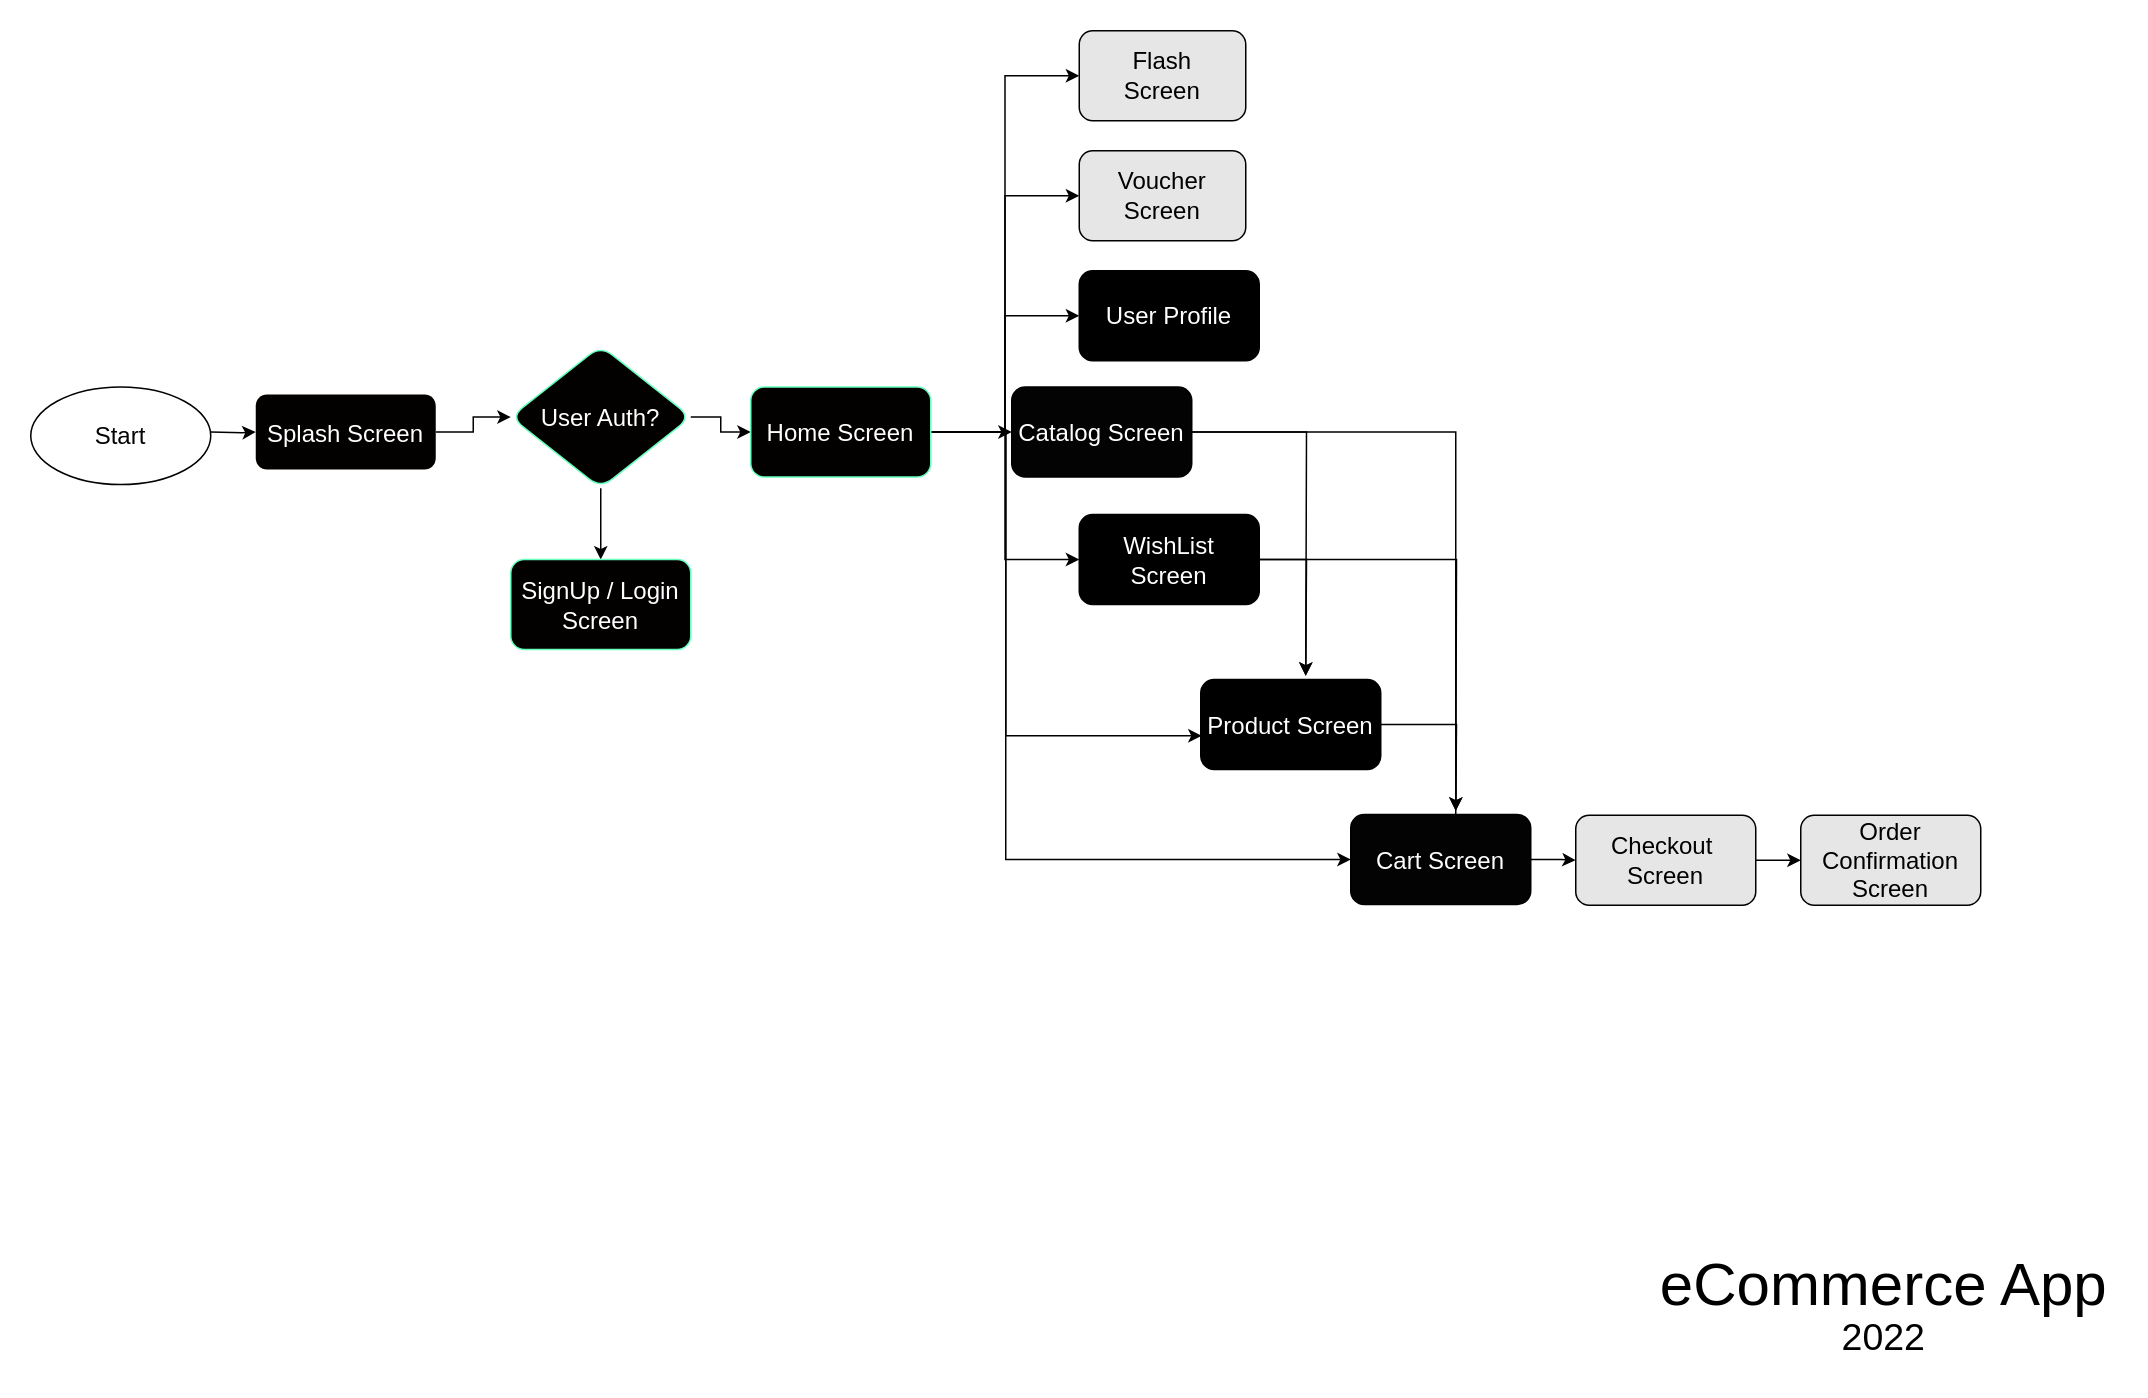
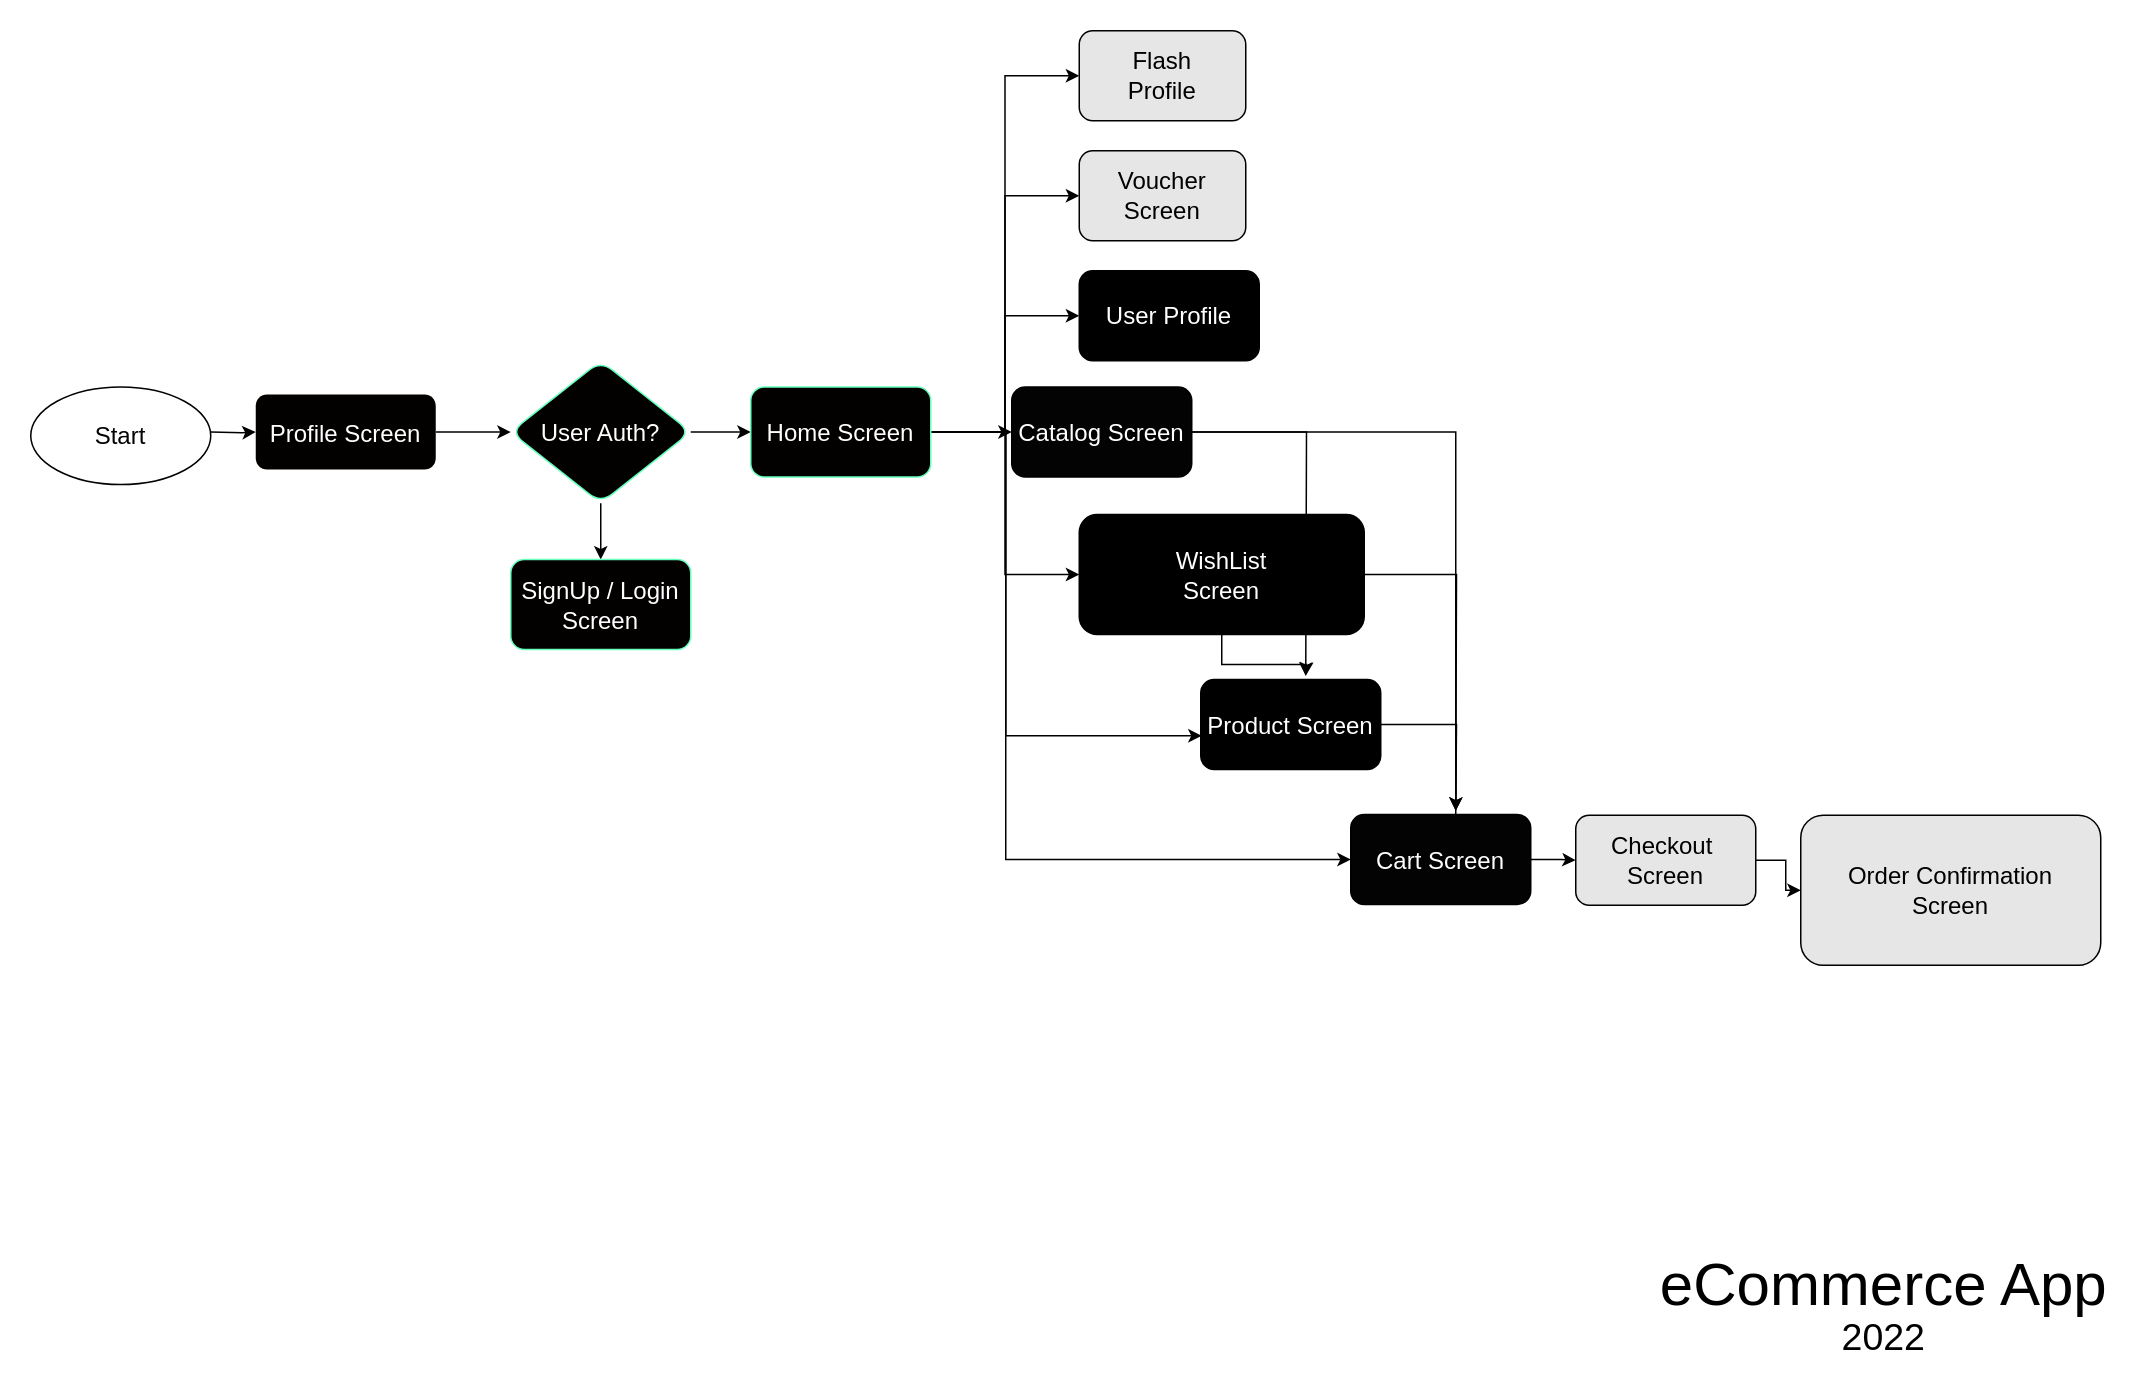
(1163, 76) -> (1163, 76)
(601, 417) -> (601, 432)
(345, 434) -> (345, 434)
(1169, 560) -> (1222, 575)
(1891, 860) -> (1951, 890)
